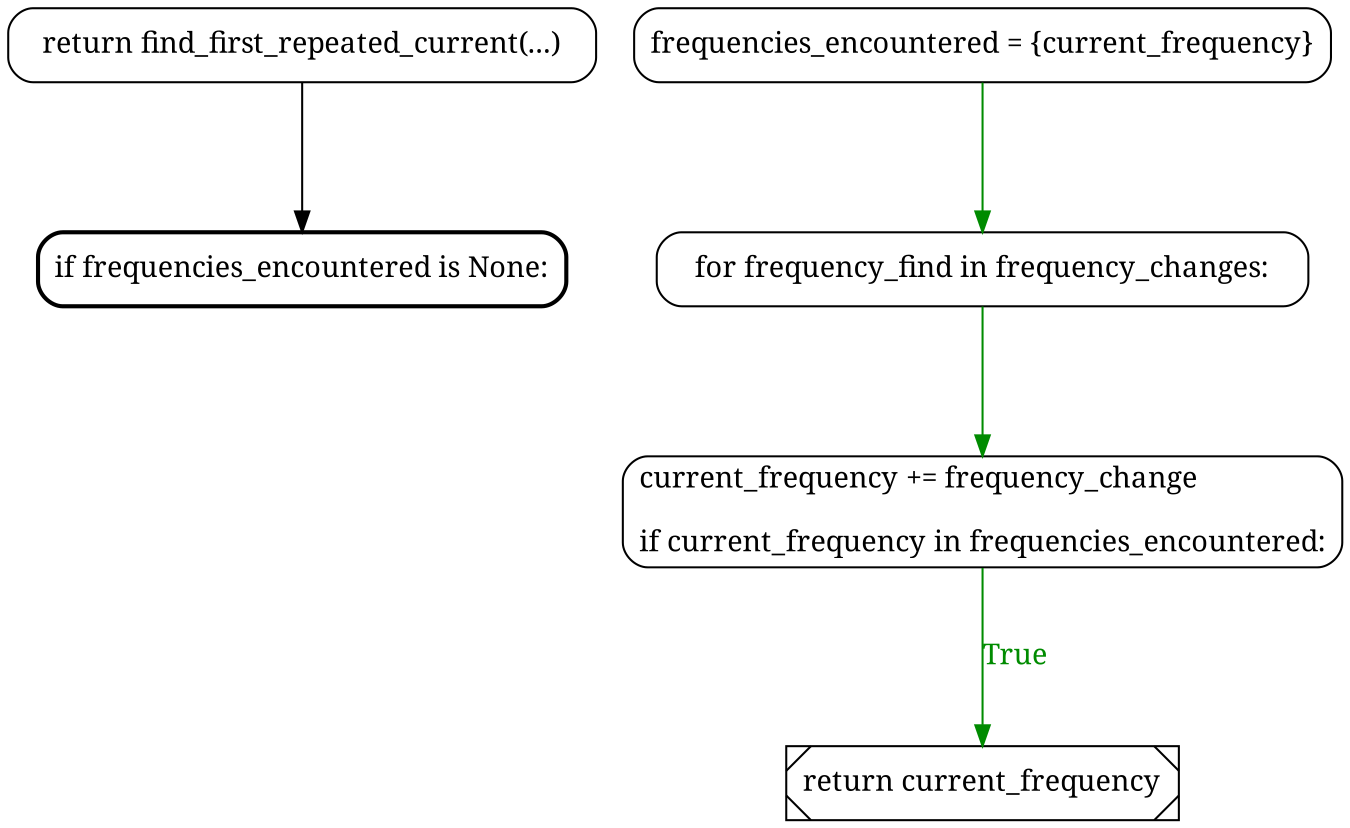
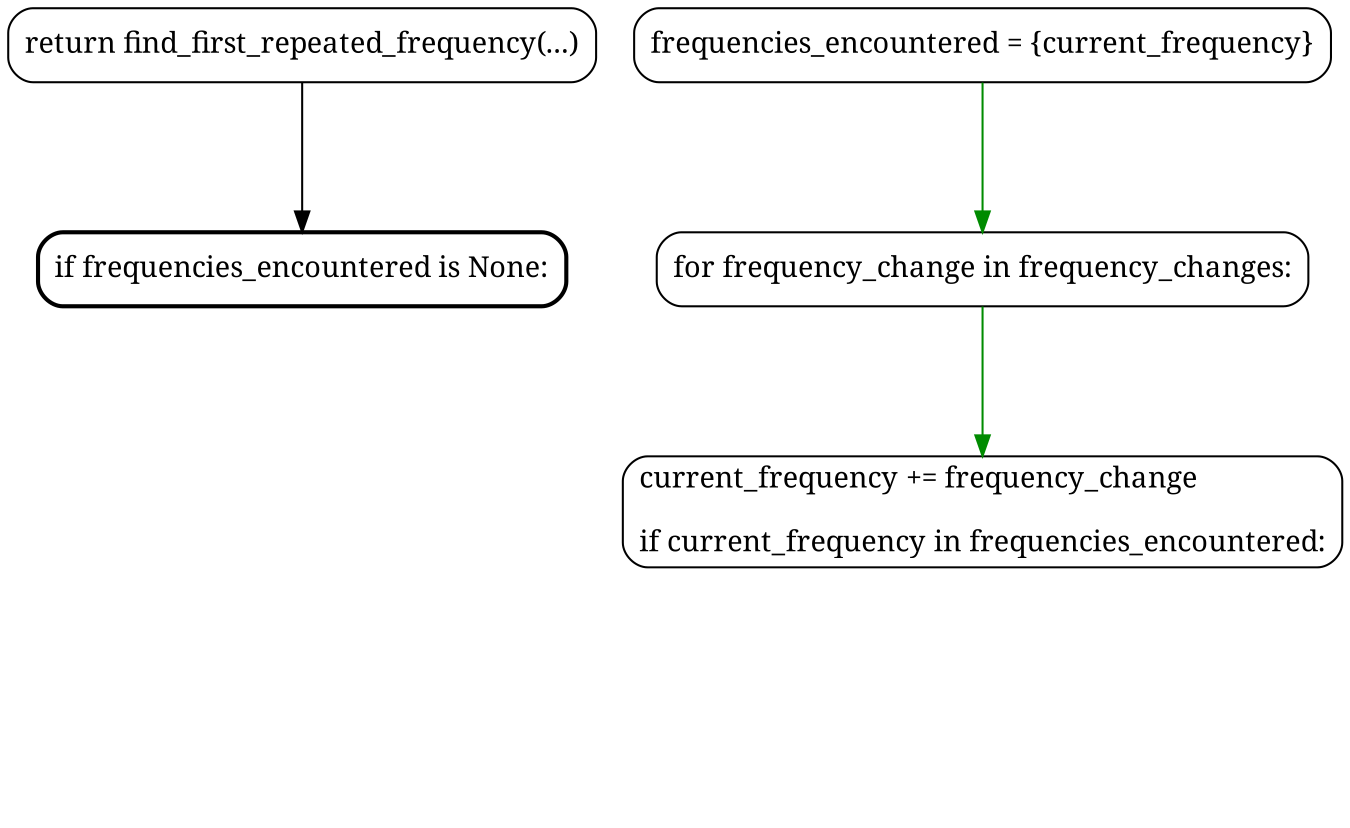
(302, 45) -> (302, 45)
(983, 269) -> (983, 269)
(983, 783) -> none
